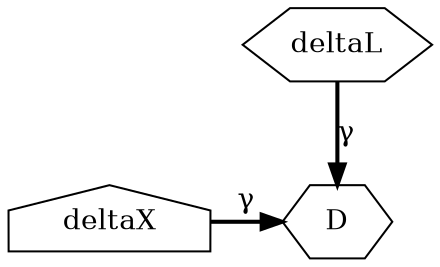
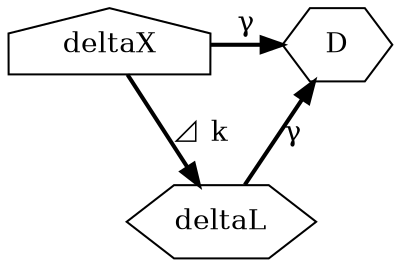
none -> (157, 121)
